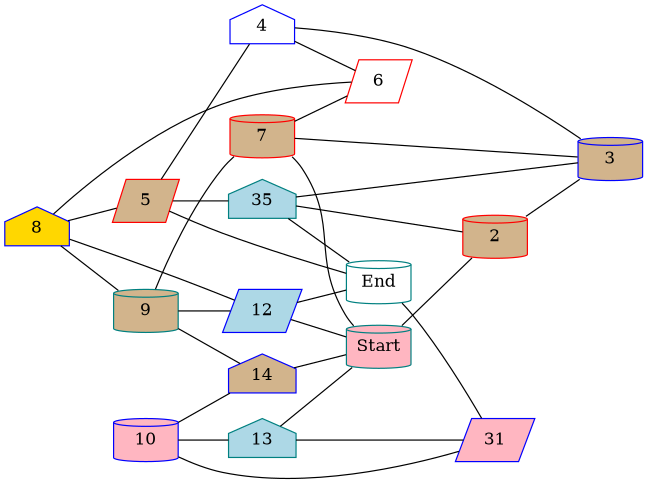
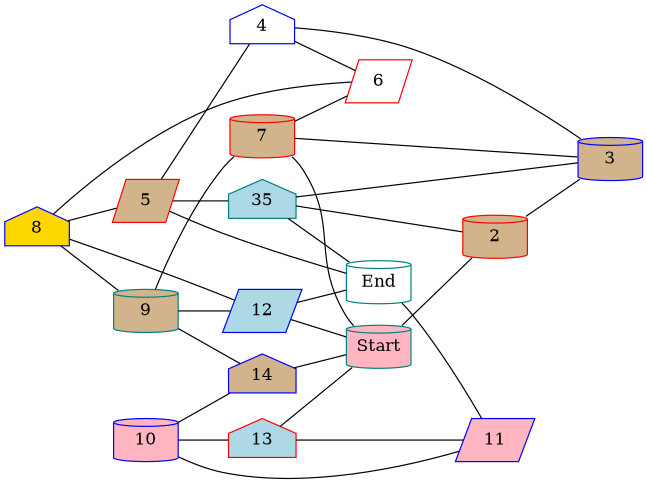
(262, 440) -> (262, 440)
(495, 440) -> (495, 440)
